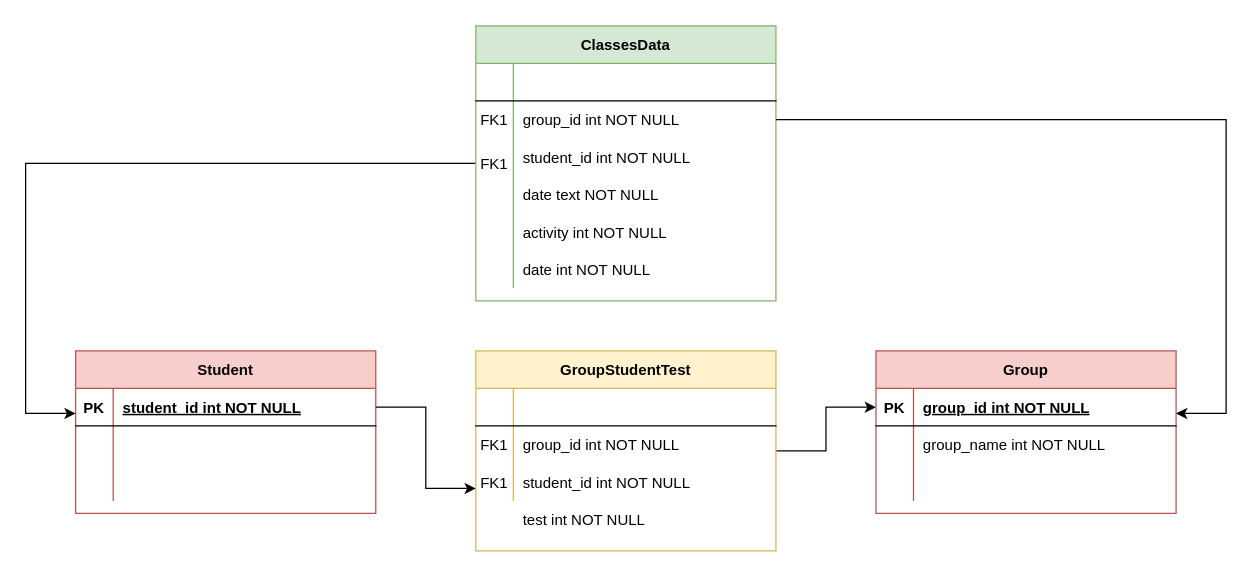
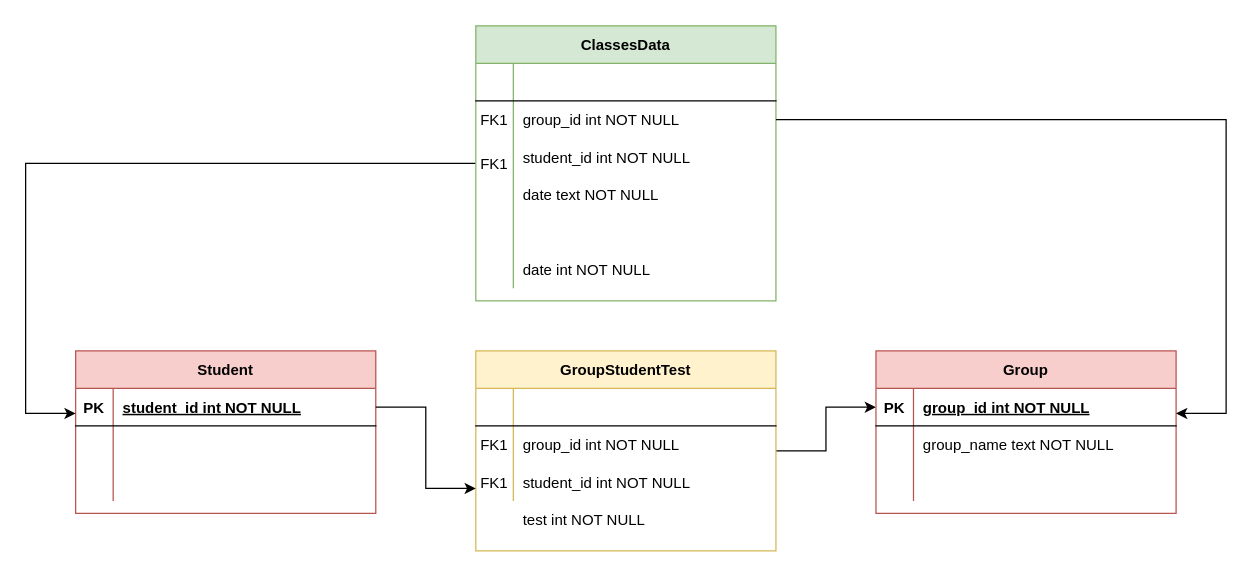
(644, 232) -> none
(1011, 445) -> (1017, 445)
